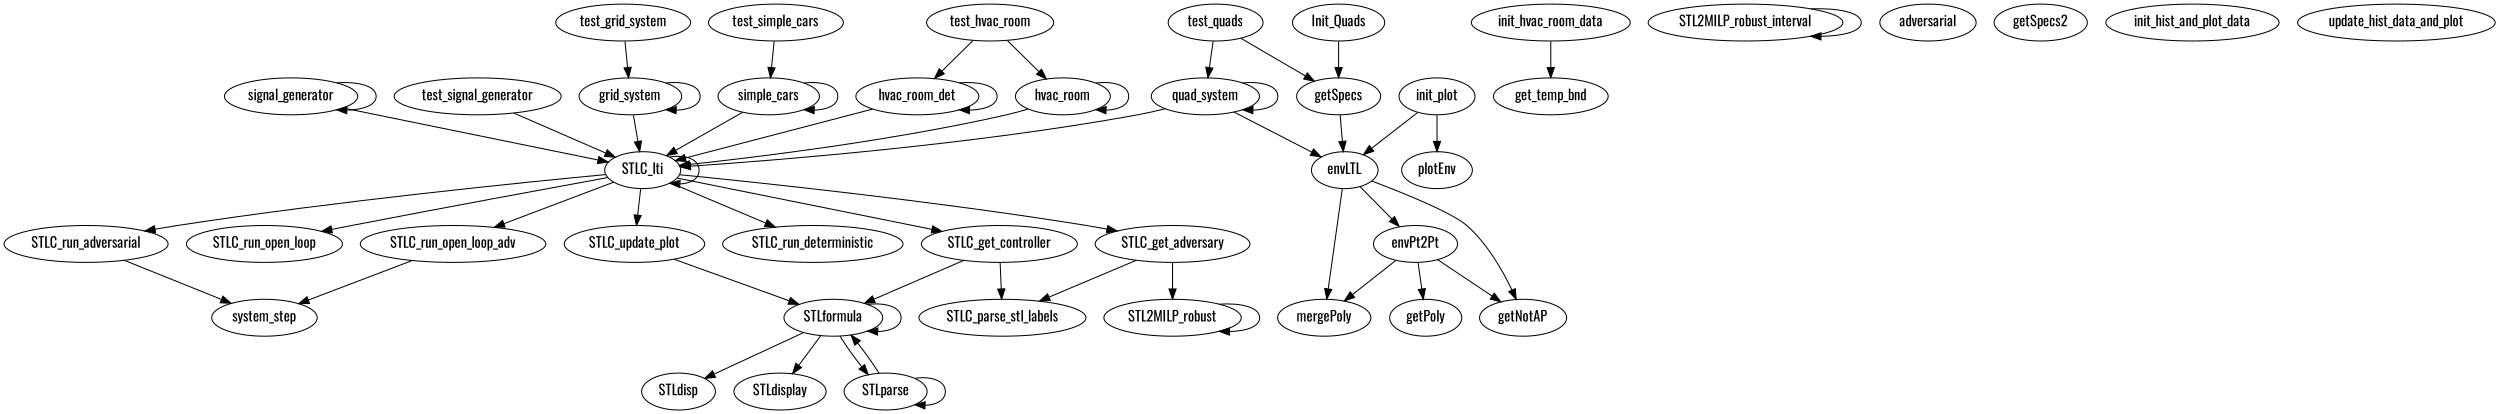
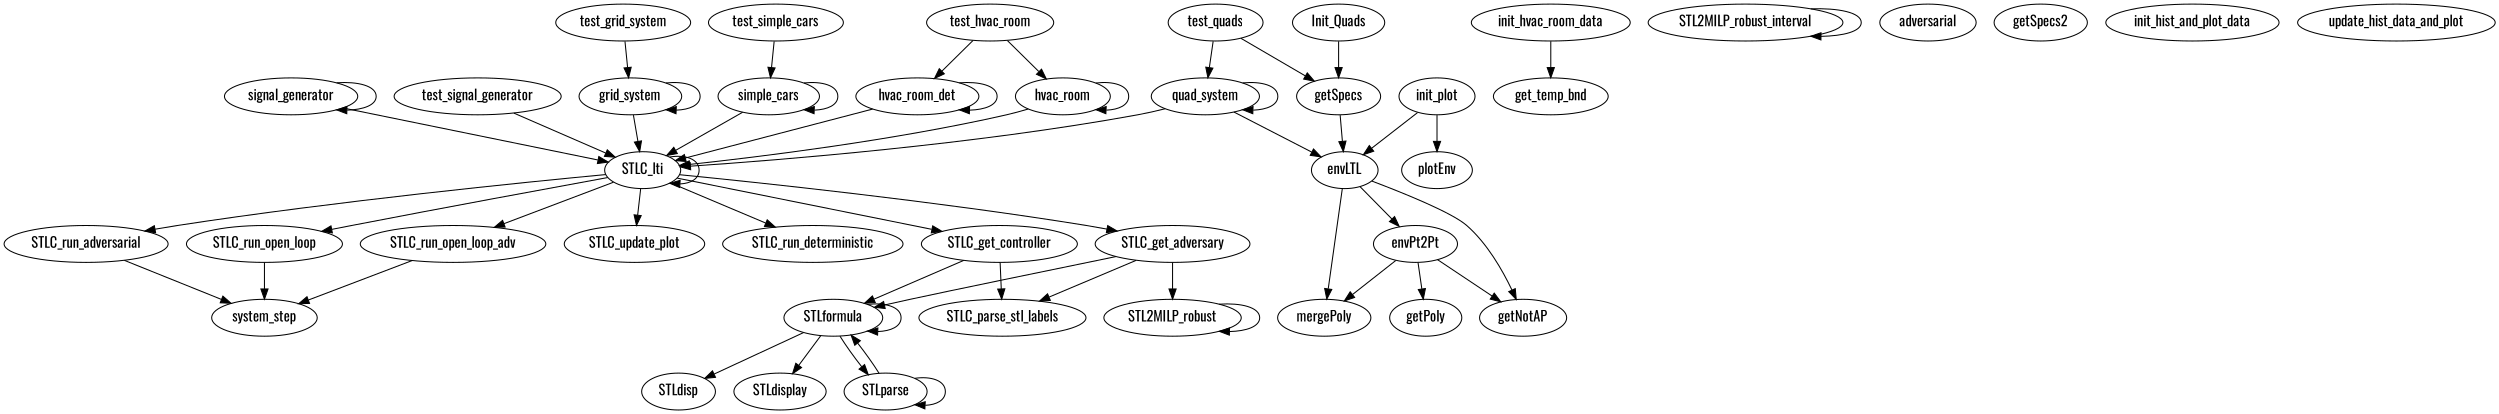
none -> (264, 276)
(732, 280) -> (994, 282)
